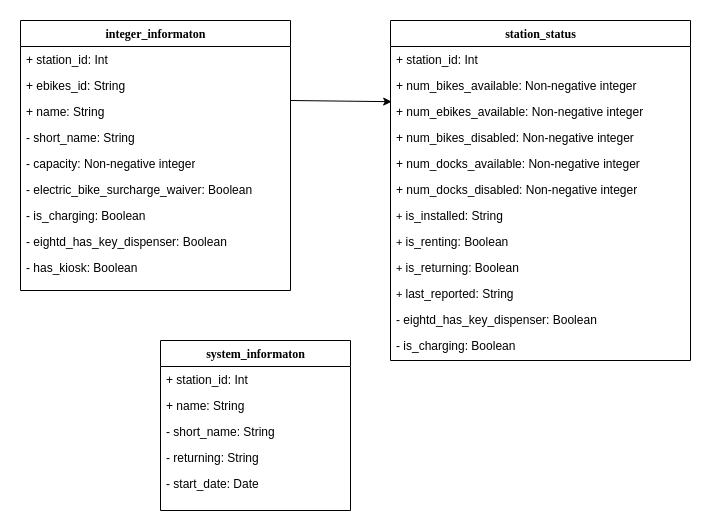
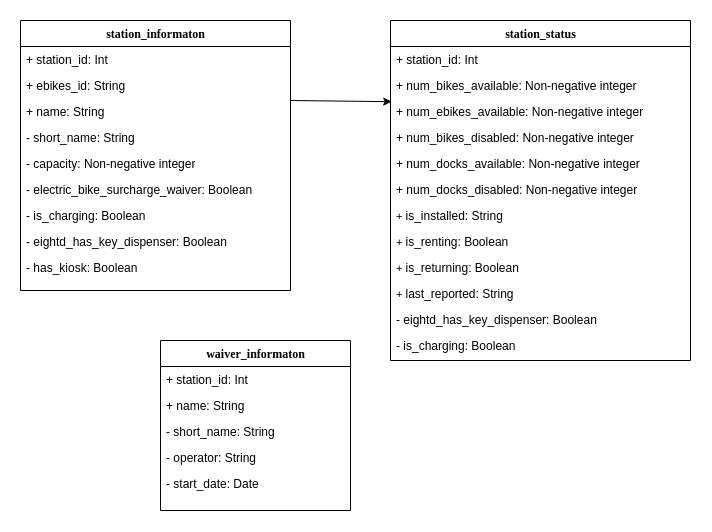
(156, 35) -> (156, 35)
(256, 355) -> (256, 355)
(224, 459) -> (222, 459)
